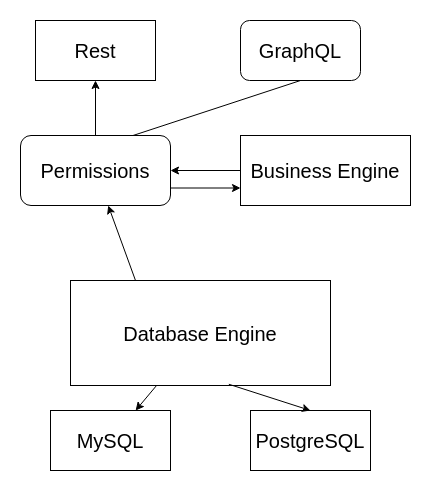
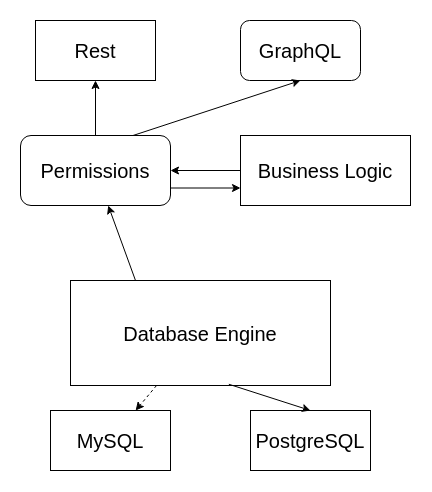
(295, 82) -> (293, 83)
(326, 171) -> (326, 171)
(148, 396) -> (148, 396)
